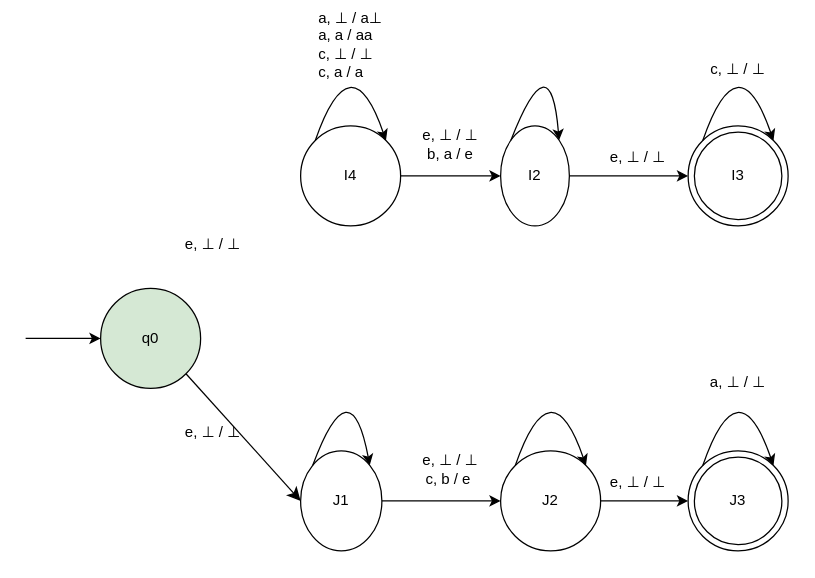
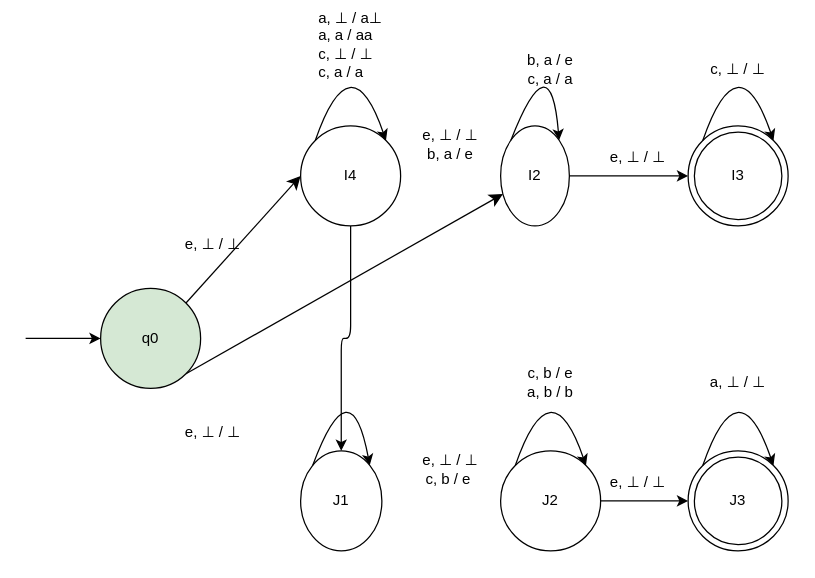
none -> (551, 69)
(447, 176) -> (348, 337)
none -> (241, 242)
none -> (551, 382)
(241, 434) -> (341, 285)
(437, 501) -> none
